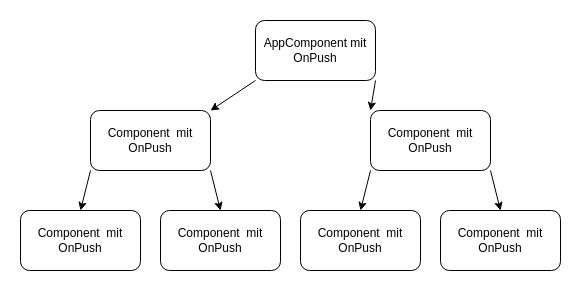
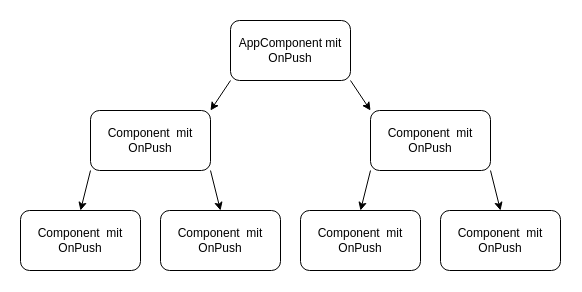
(316, 51) -> (291, 51)
